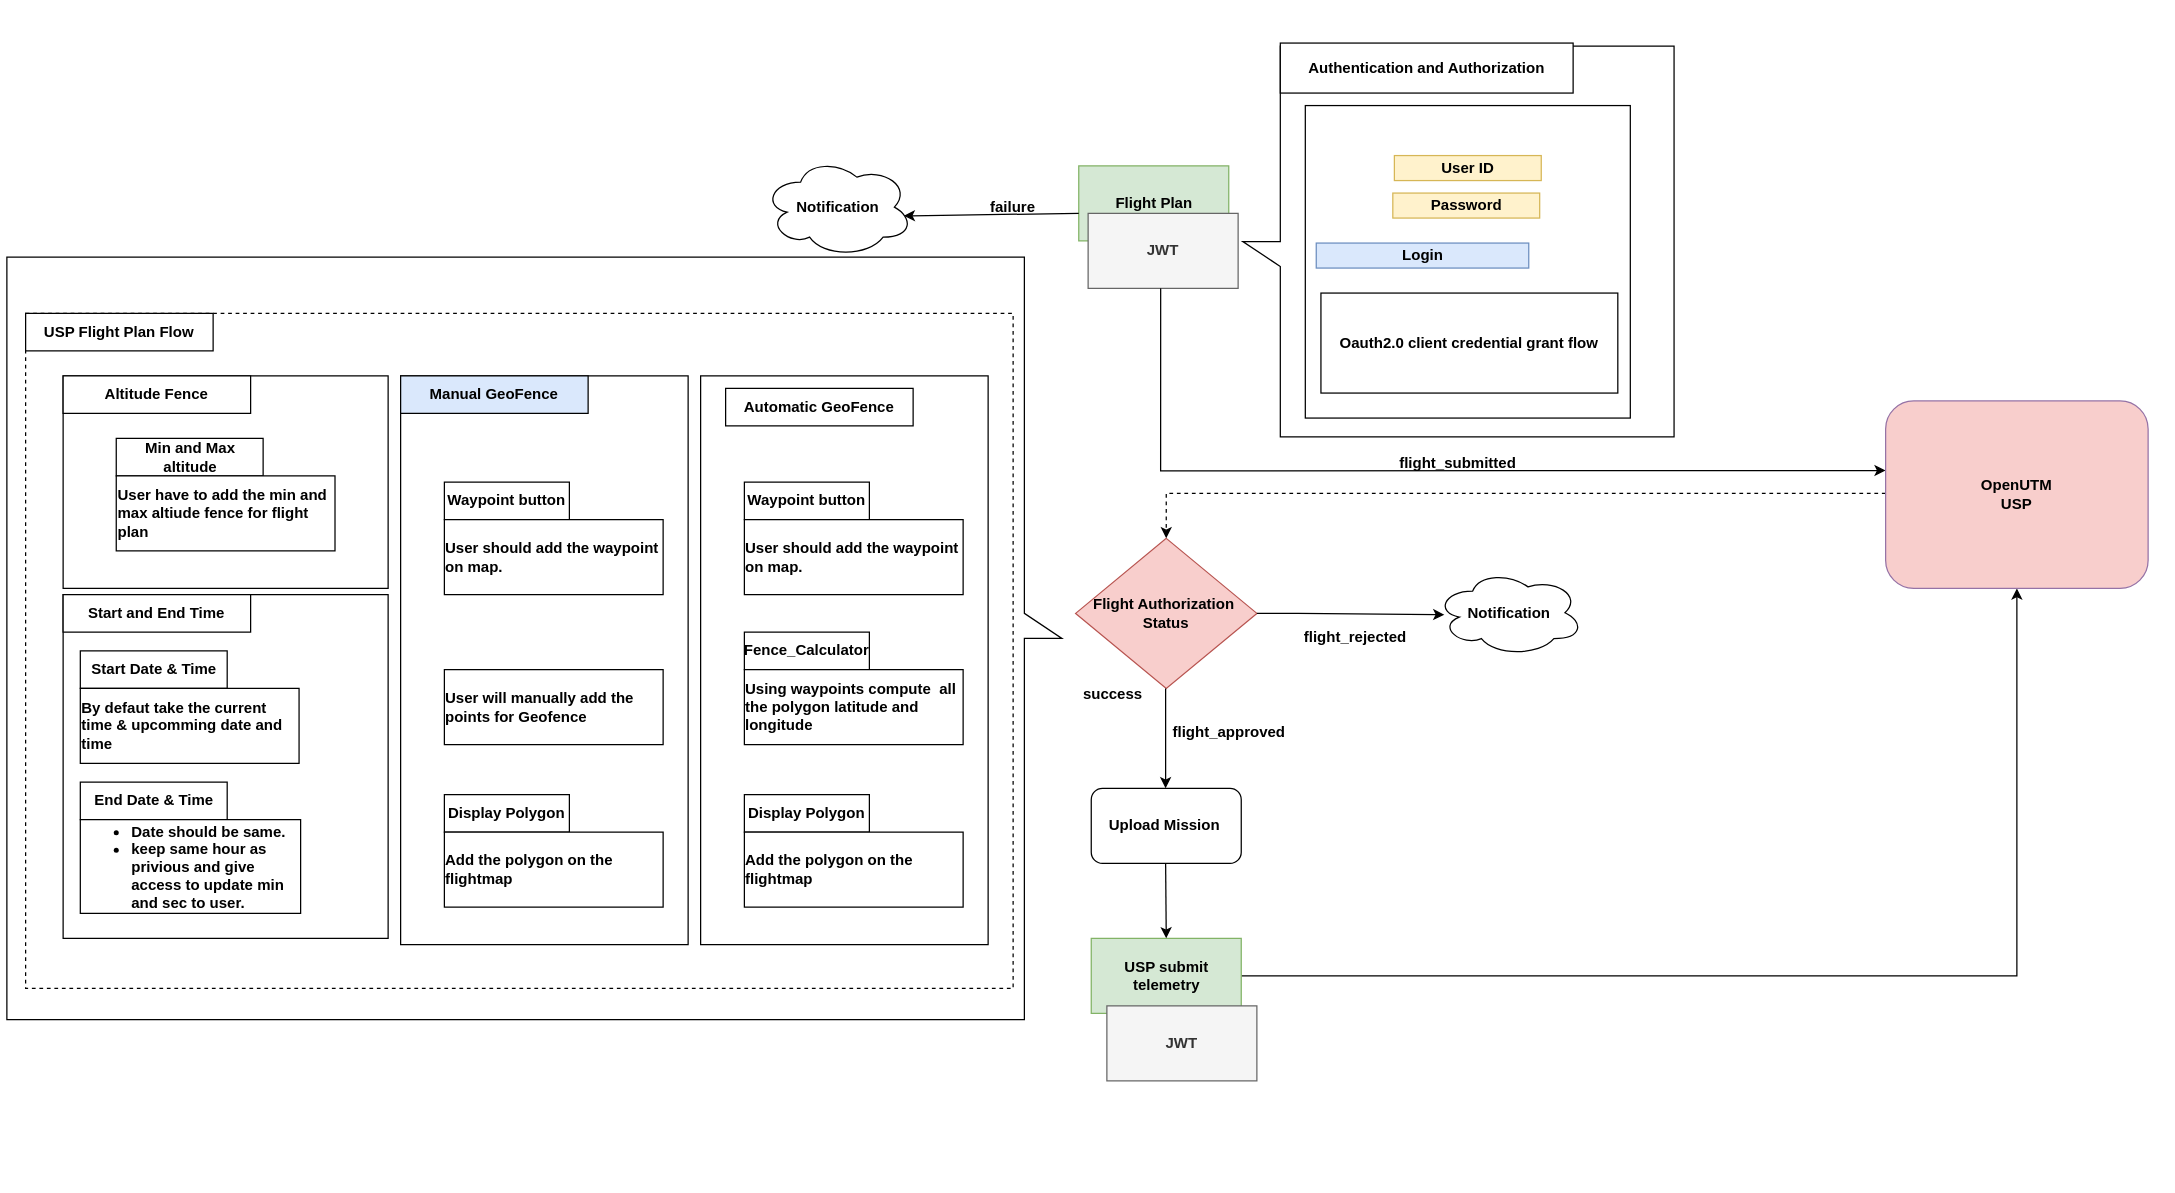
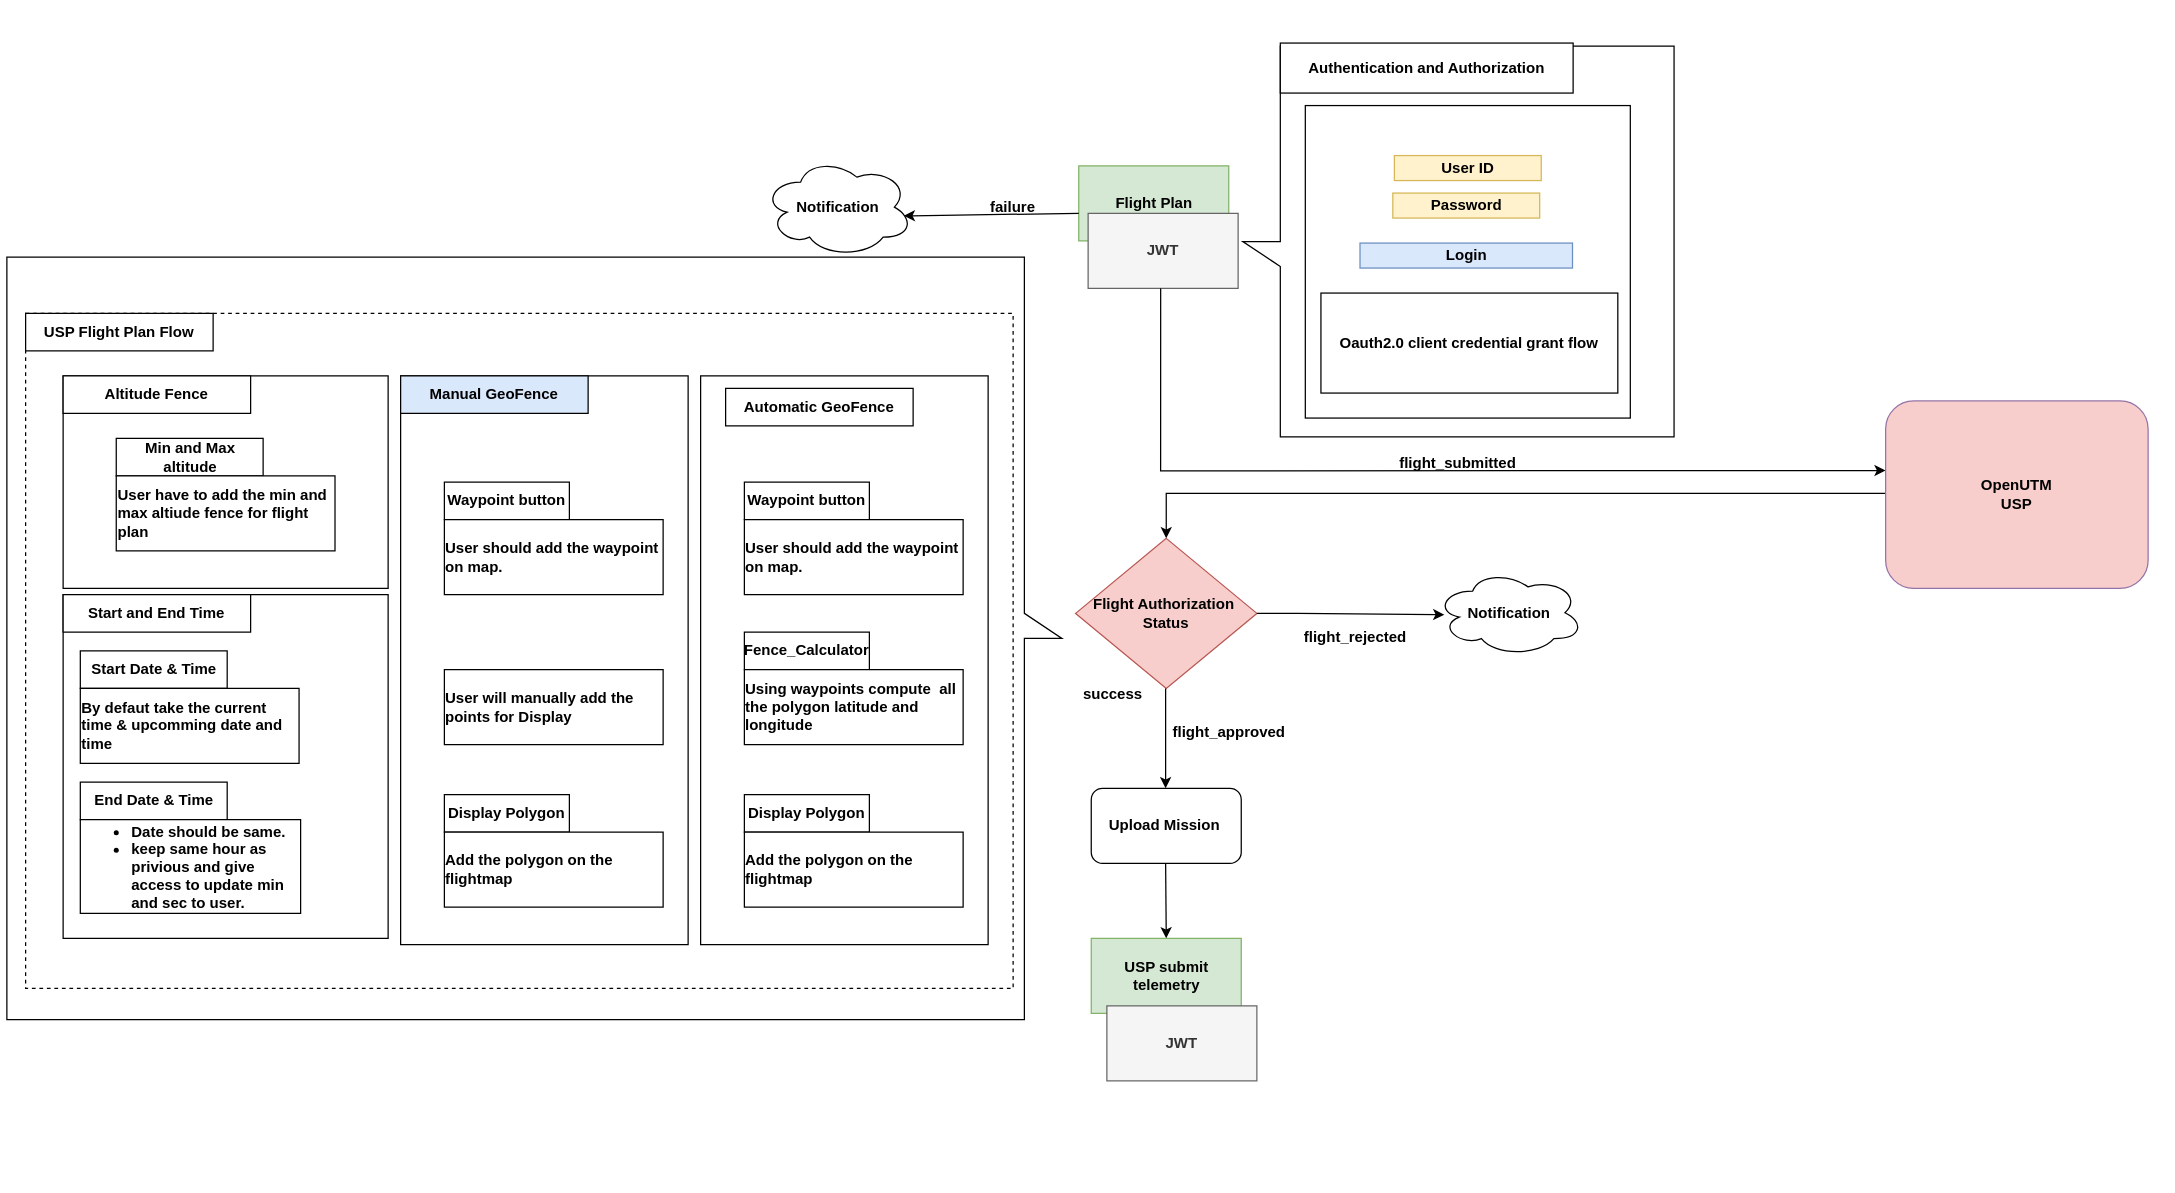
(1423, 255) -> (1466, 255)
(1506, 493) -> (1506, 493)
(554, 707) -> (554, 707)
(1819, 976) -> none
